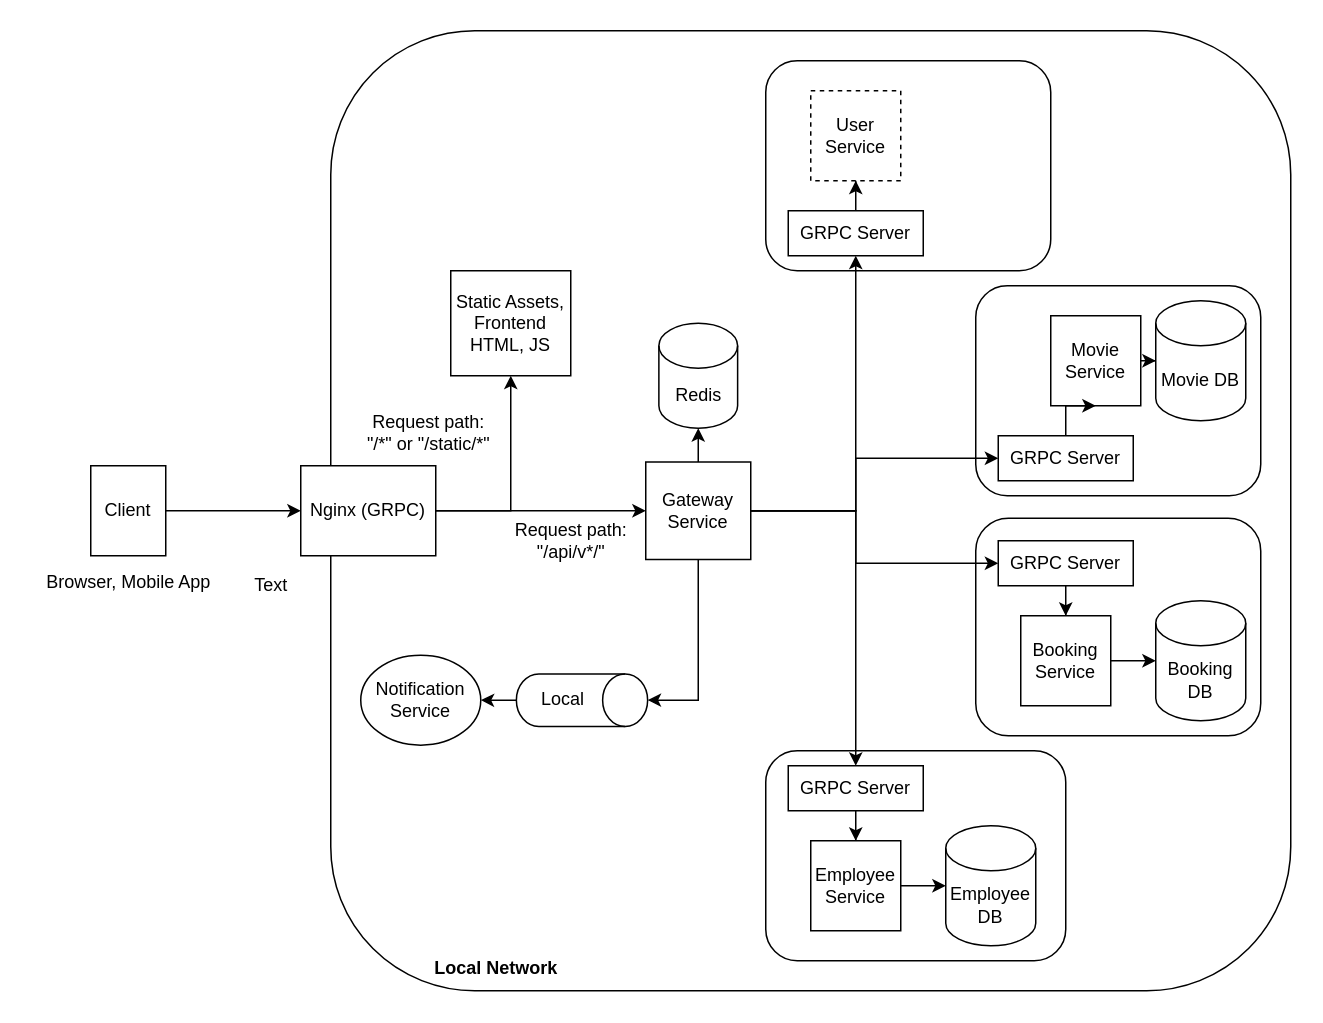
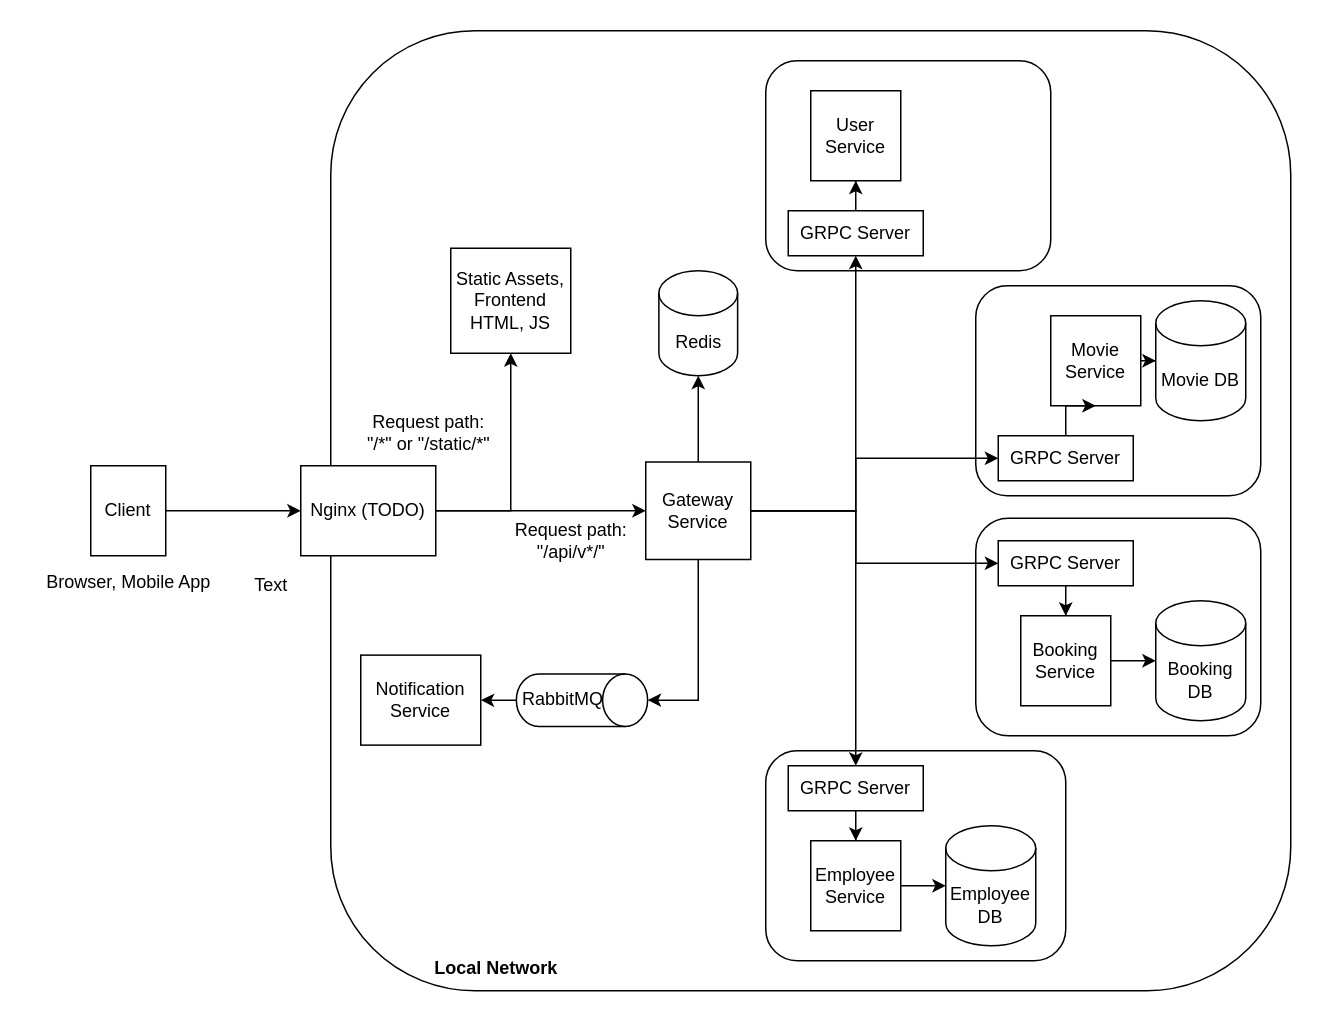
(856, 136) -> (856, 136)
(511, 323) -> (511, 301)
(698, 376) -> (698, 323)
(368, 511) -> (368, 511)
(421, 700) -> (421, 700)
(563, 700) -> (563, 700)
